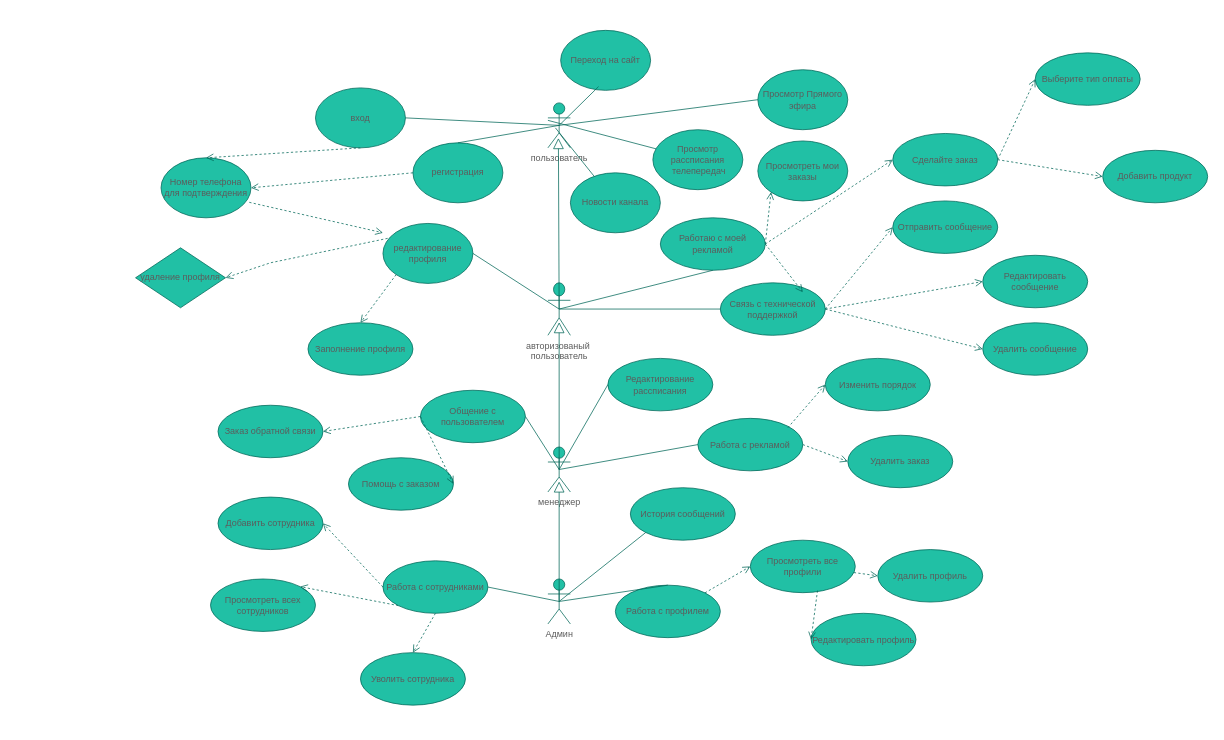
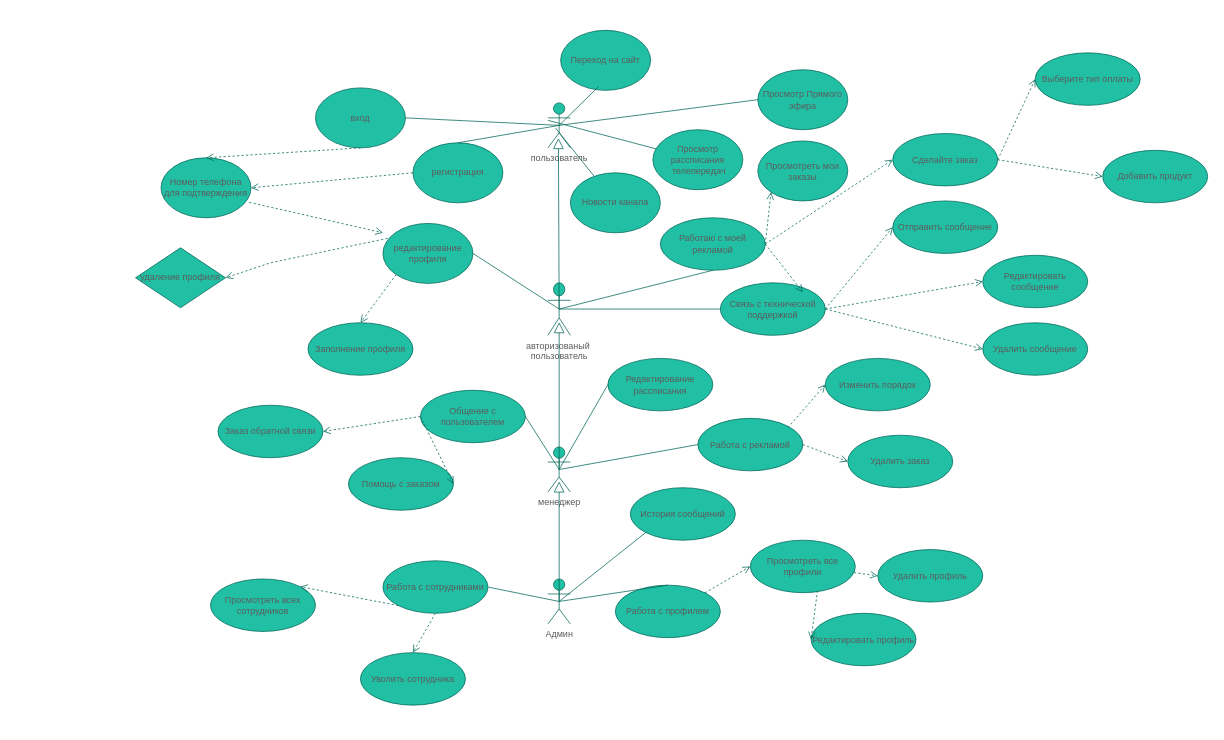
(270, 524) -> none
(352, 555) -> none
